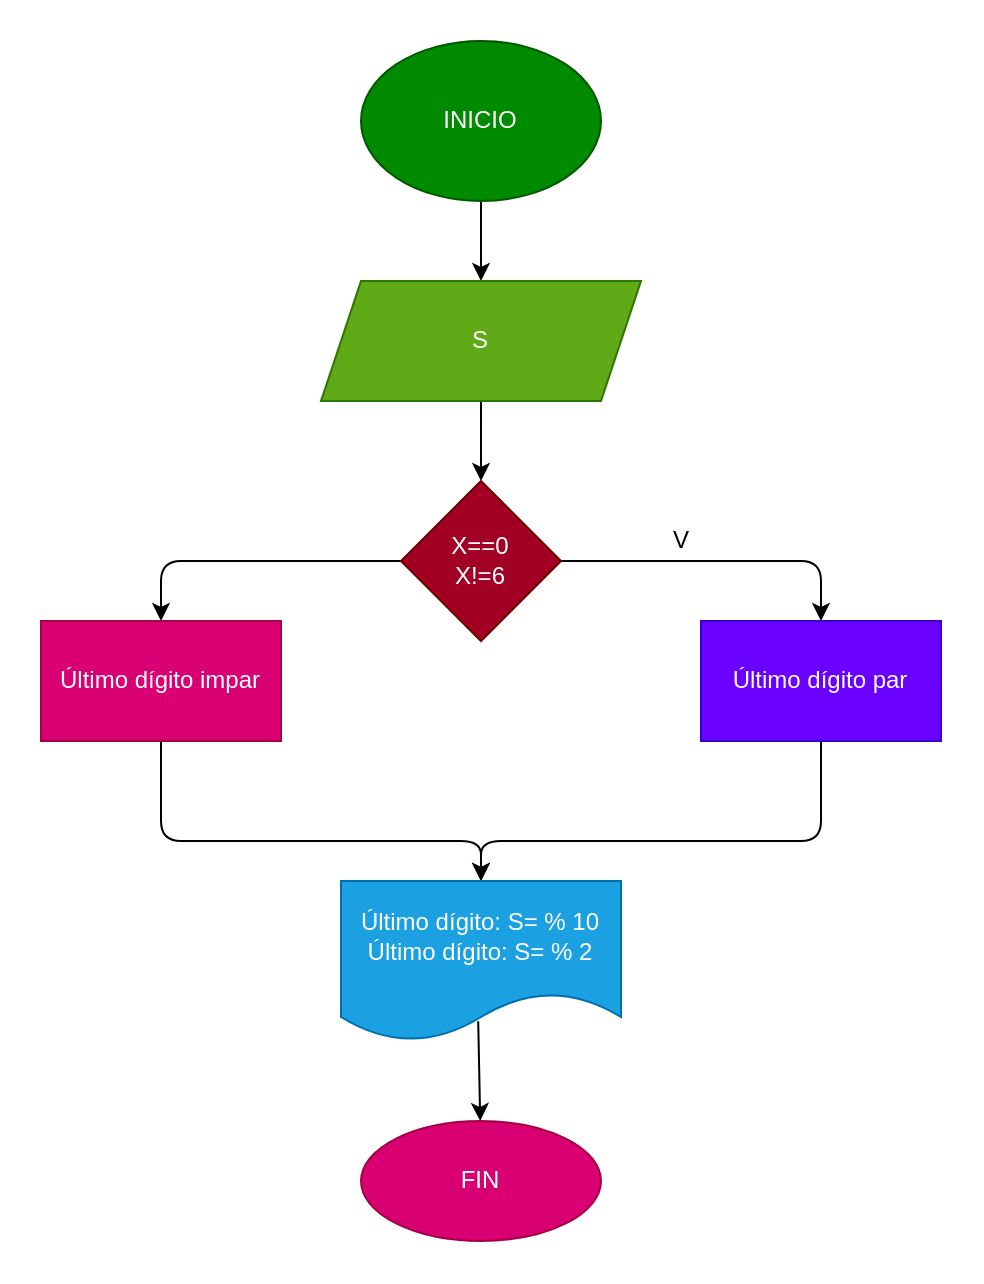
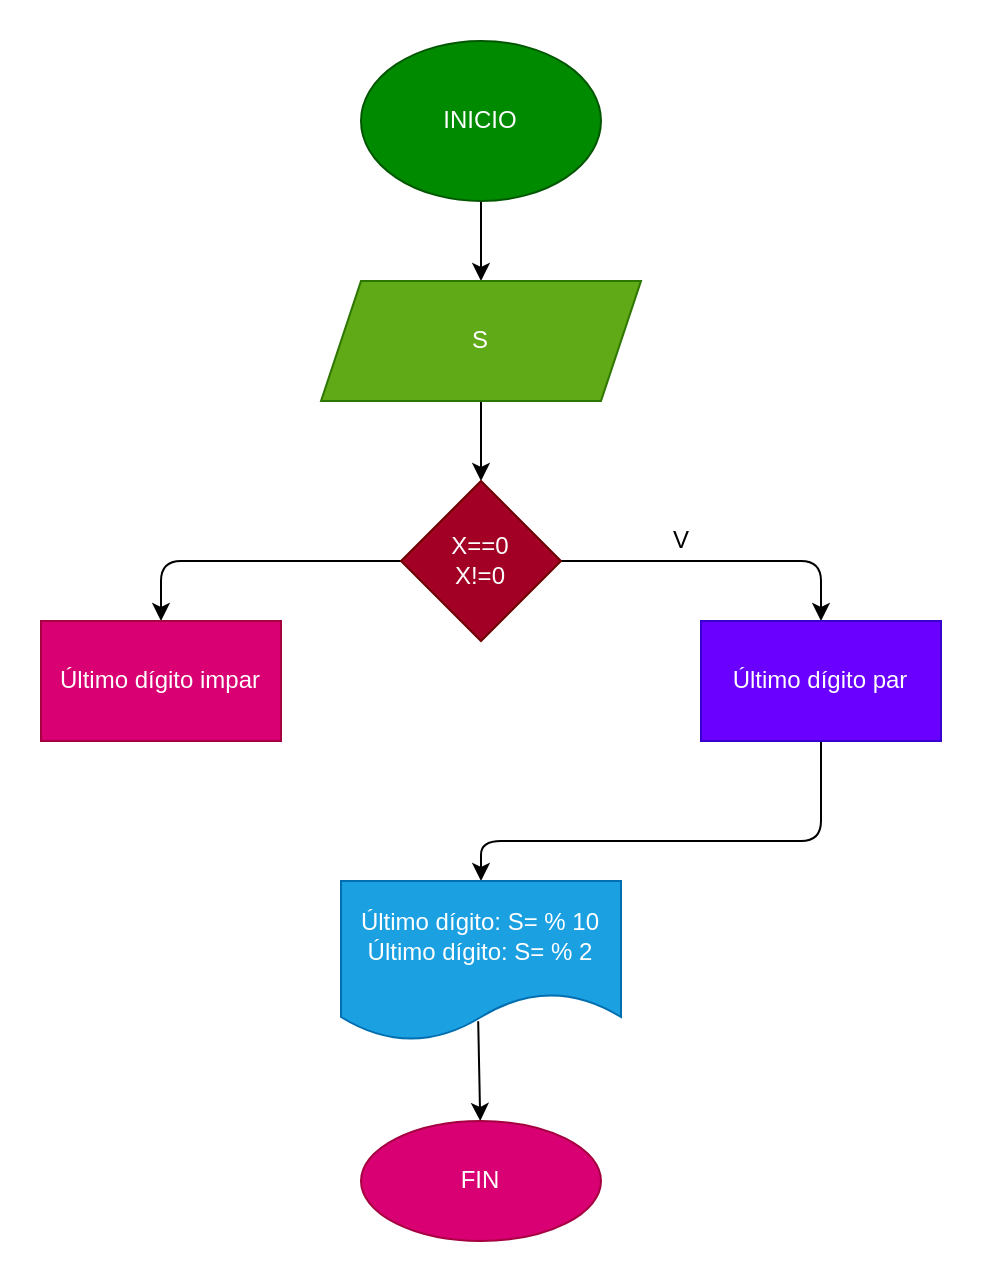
(481, 561) -> (481, 561)
(276, 841) -> none
